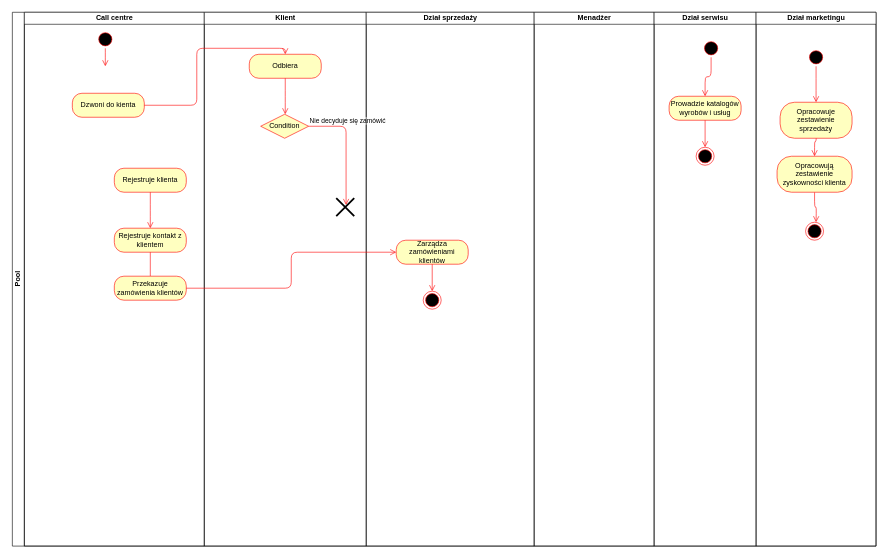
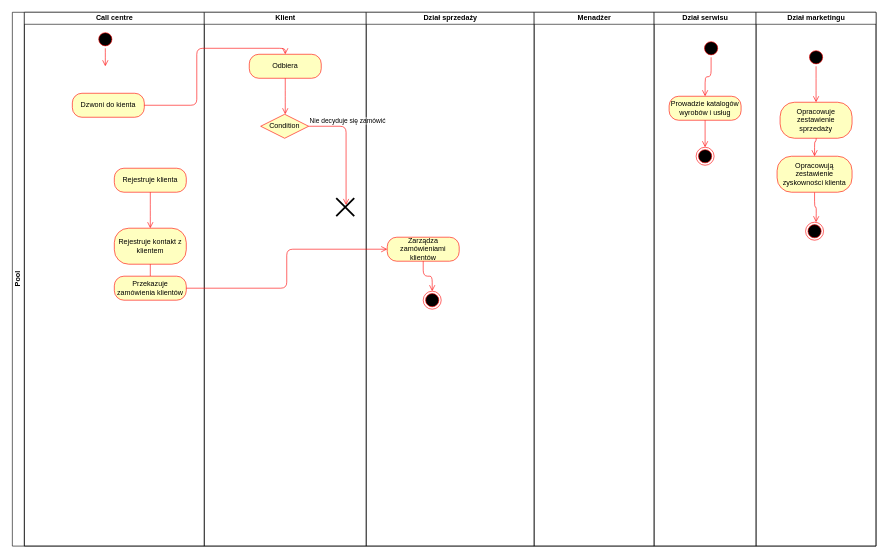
(150, 240) -> (150, 246)
(432, 252) -> (423, 249)
